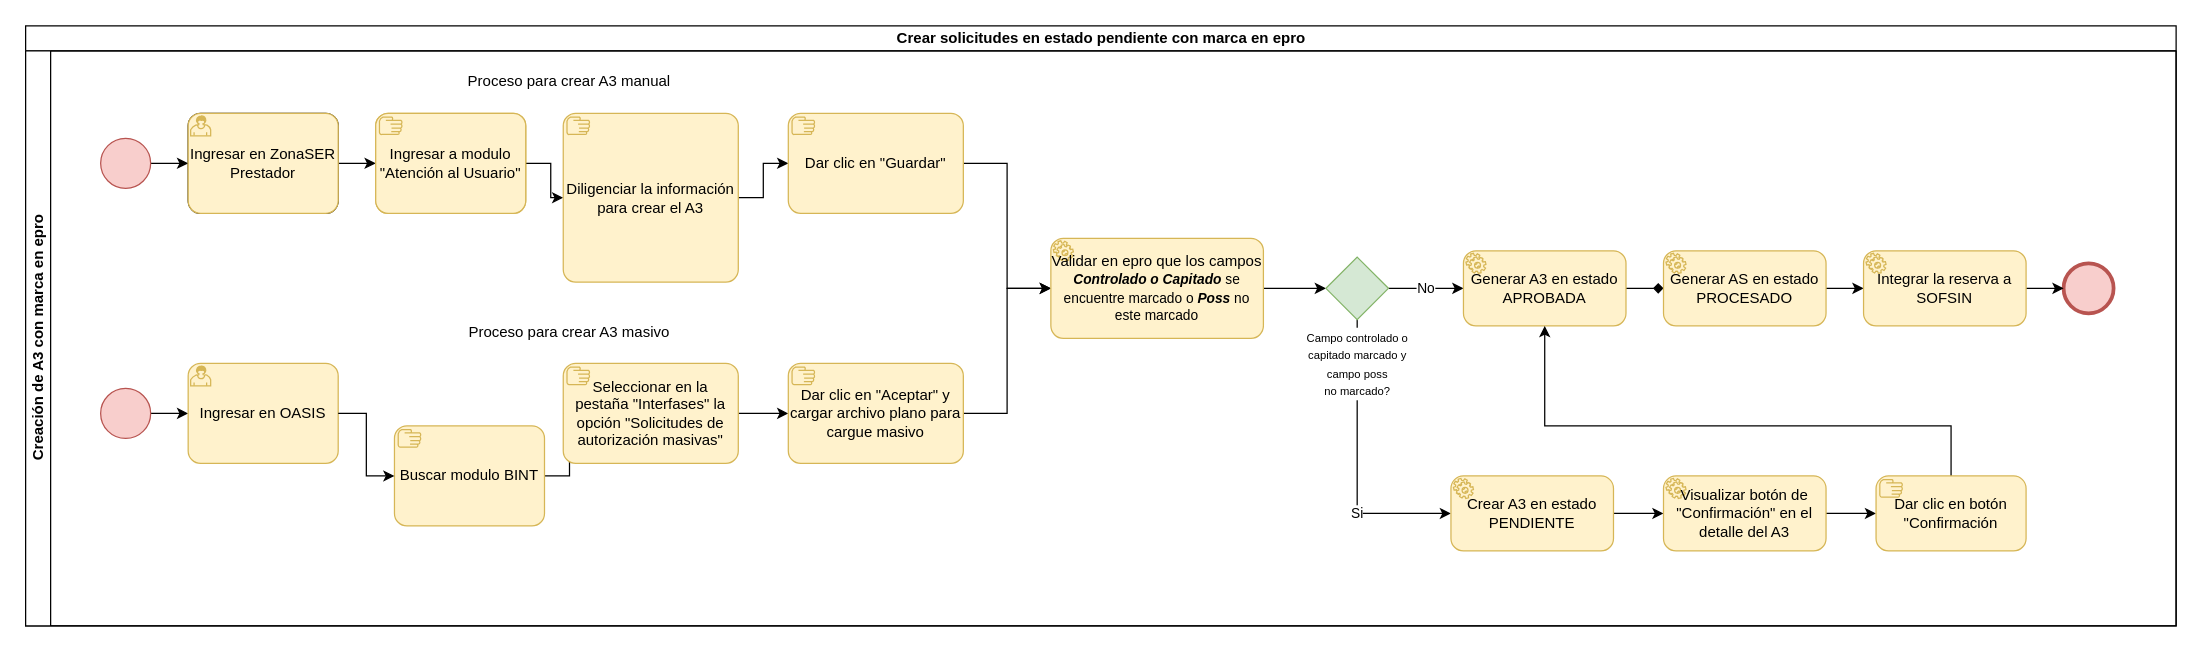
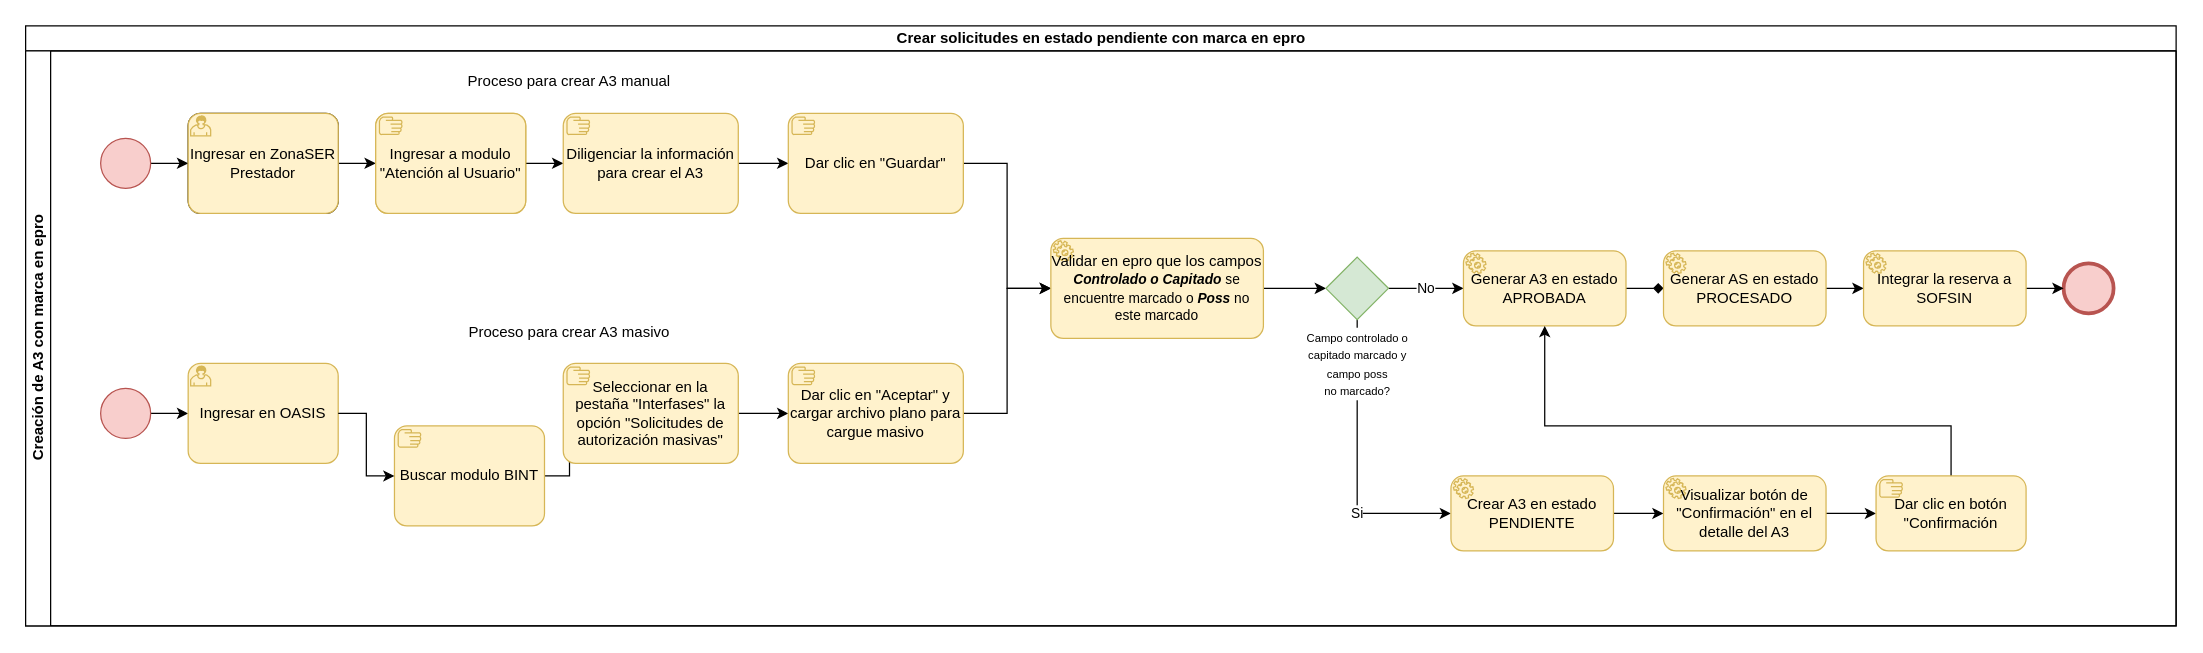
(651, 198) -> (651, 163)
